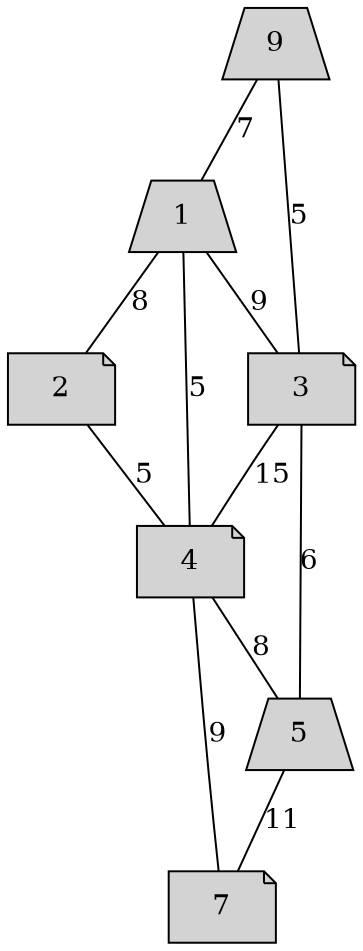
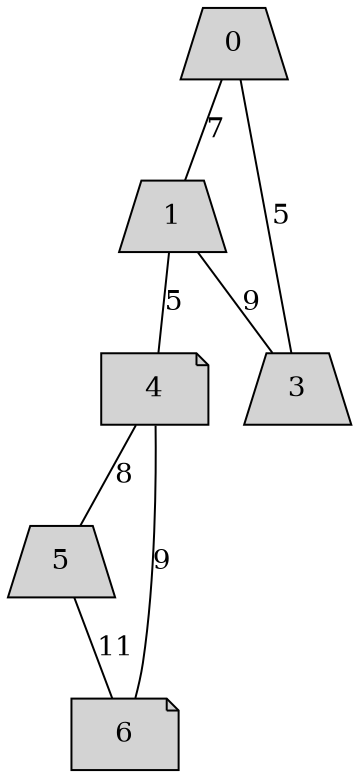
(276, 44) -> (234, 44)
(62, 389) -> none
(302, 389) -> (298, 389)
(245, 475) -> none
(301, 562) -> none
(222, 907) -> (125, 734)
